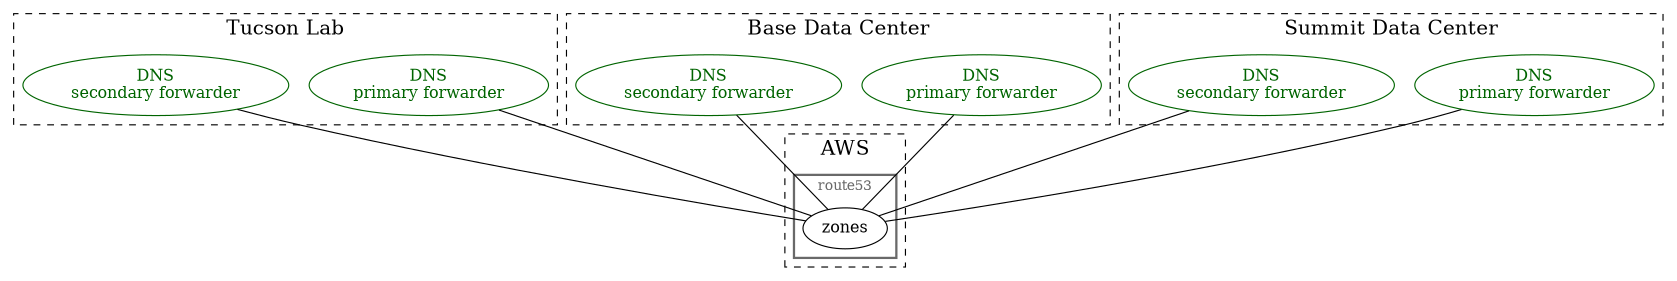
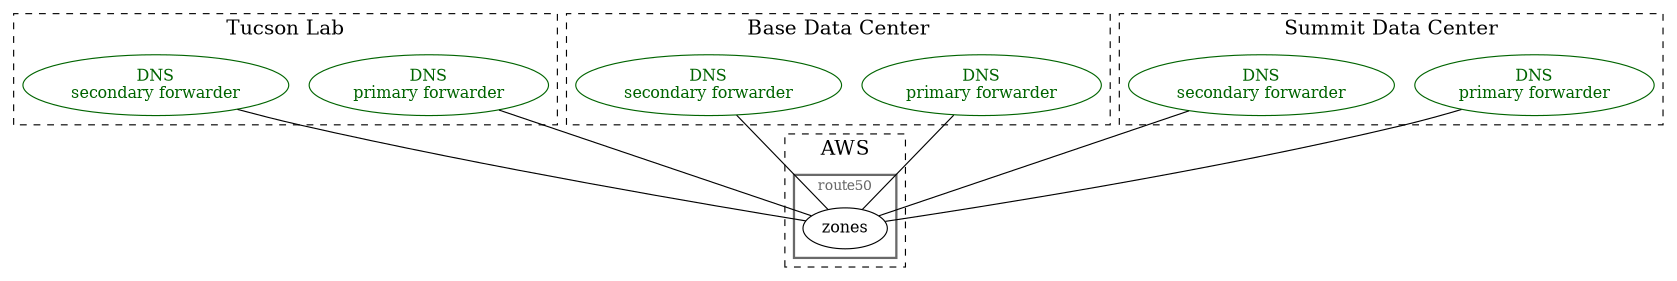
(845, 187) -> (845, 187)
